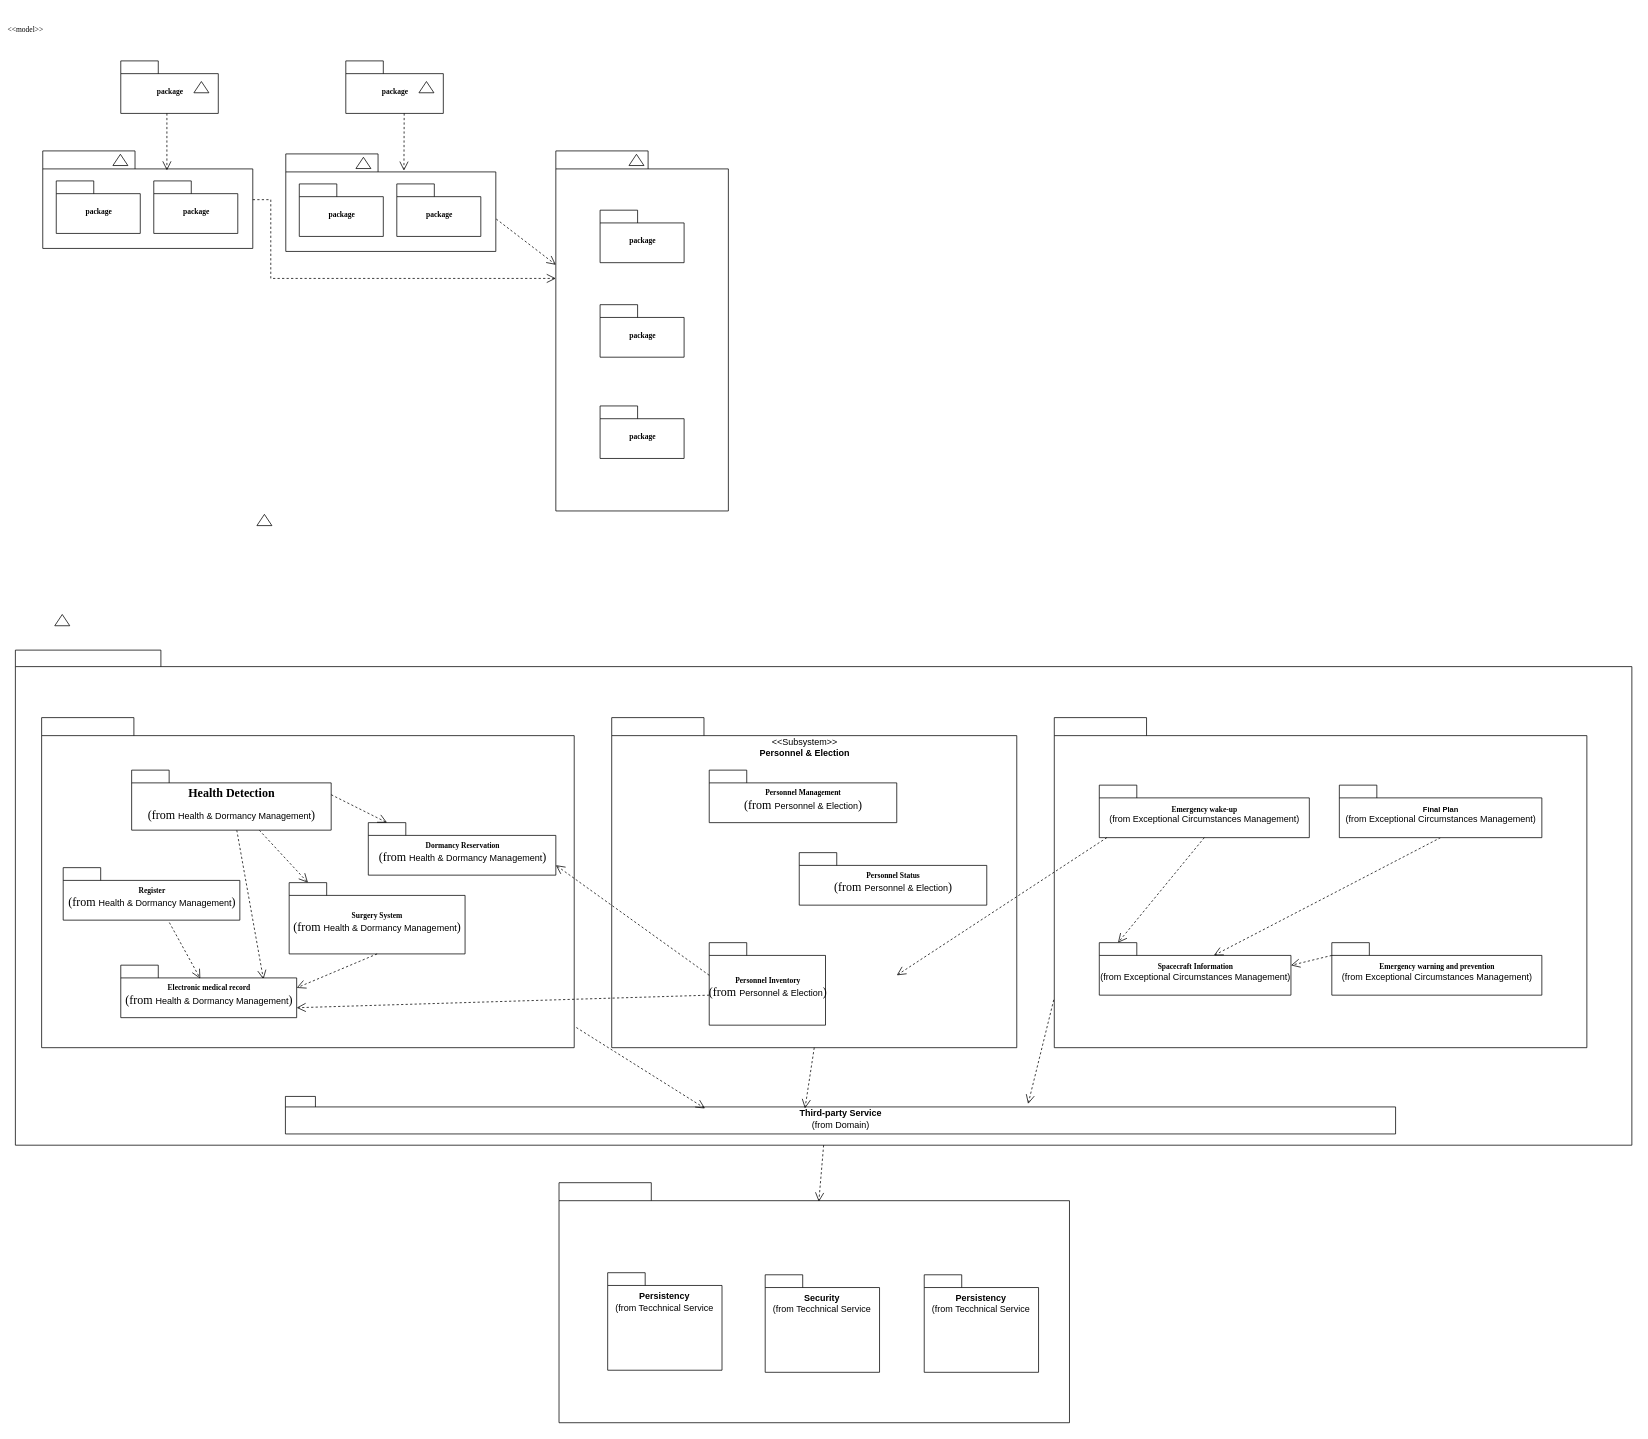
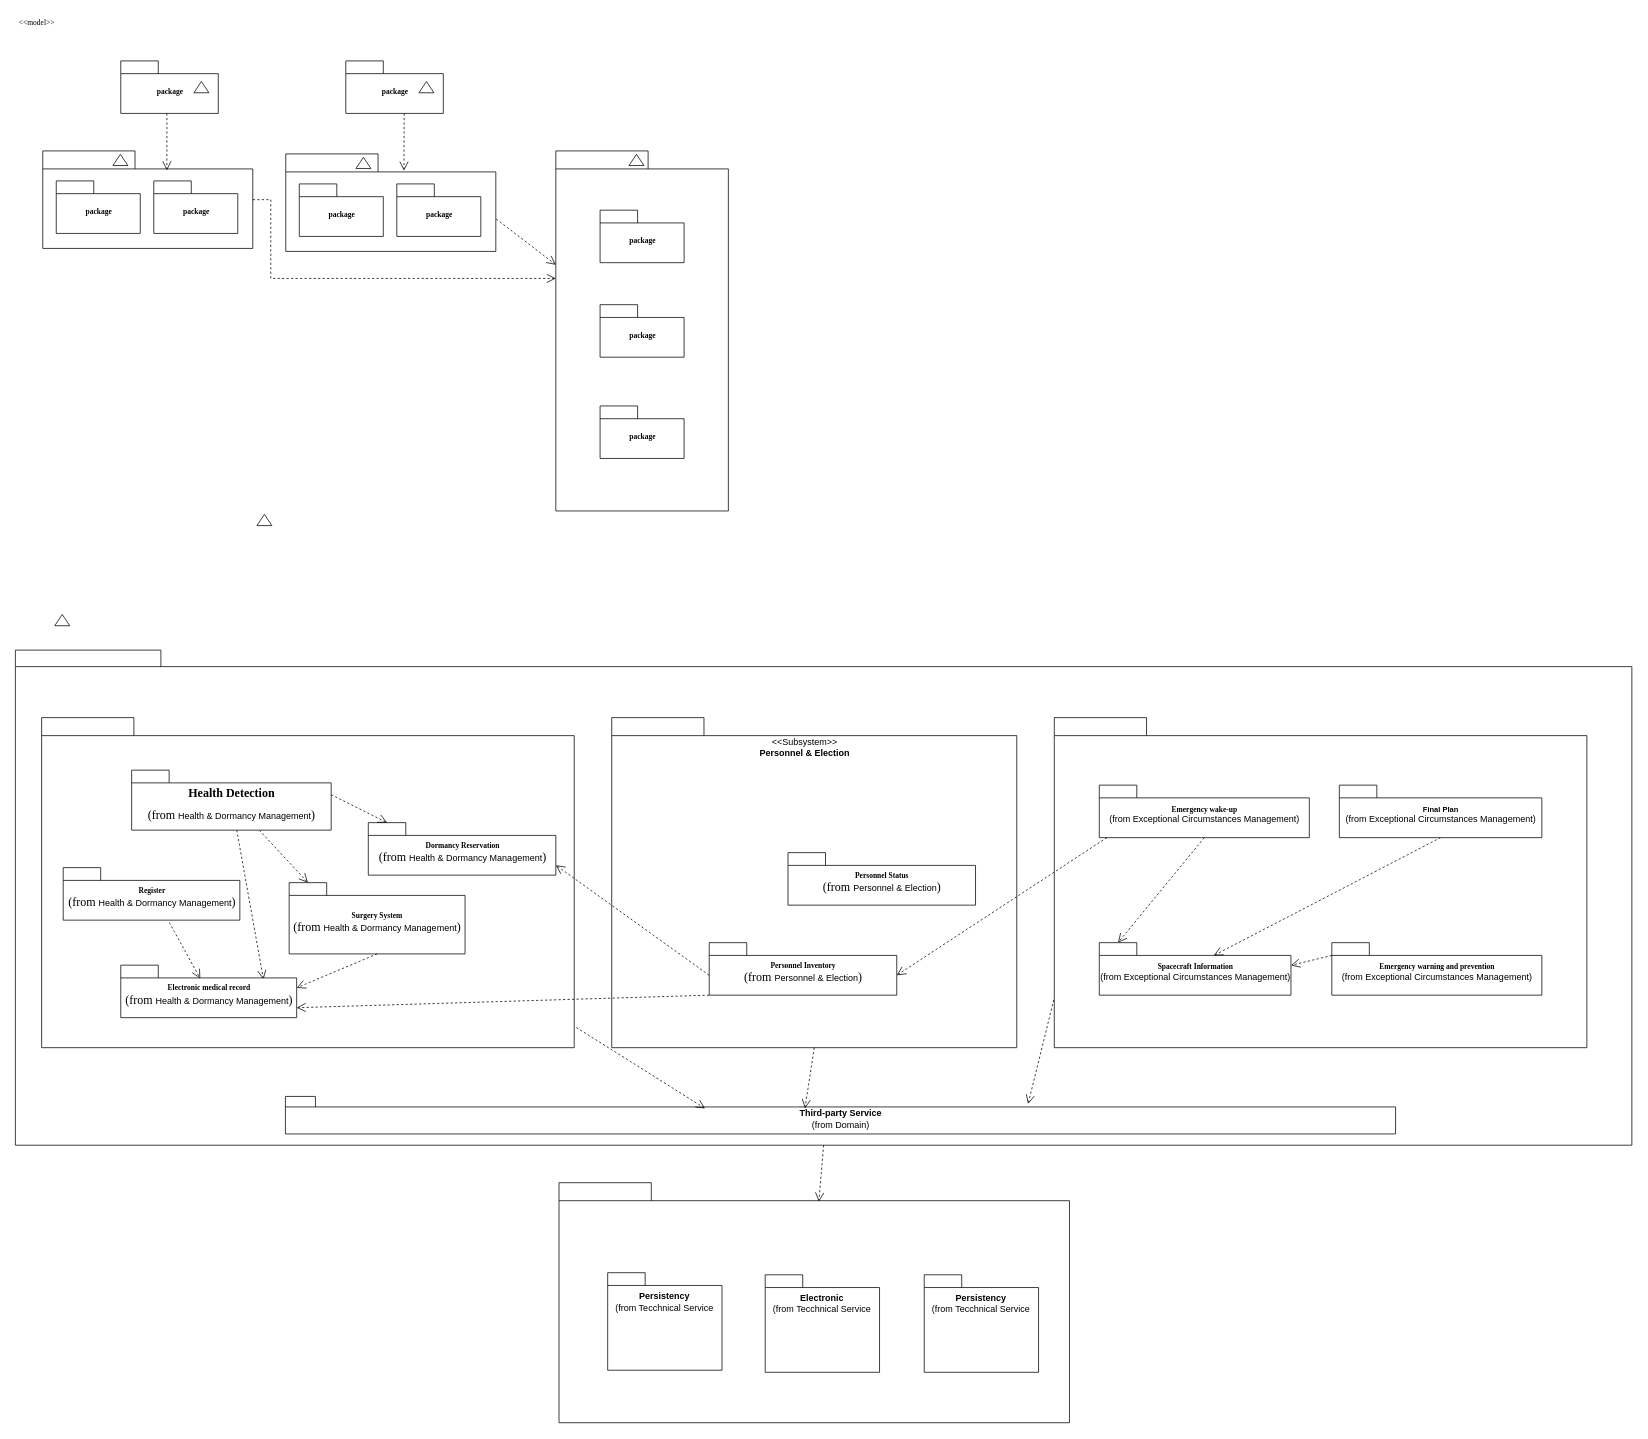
(55, 31) -> (66, 23)
(803, 796) -> none
(893, 879) -> (882, 879)
(767, 984) -> (803, 969)
(822, 1303) -> (822, 1303)
